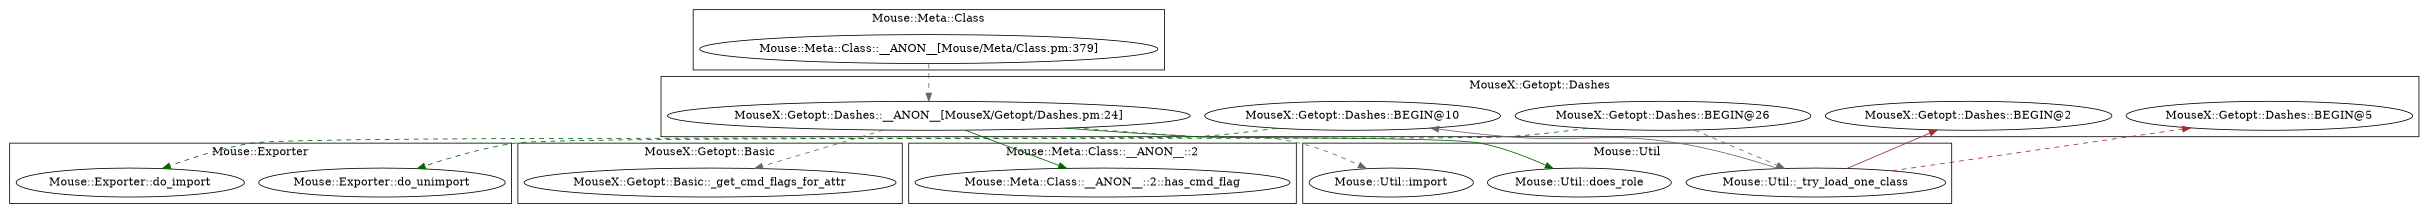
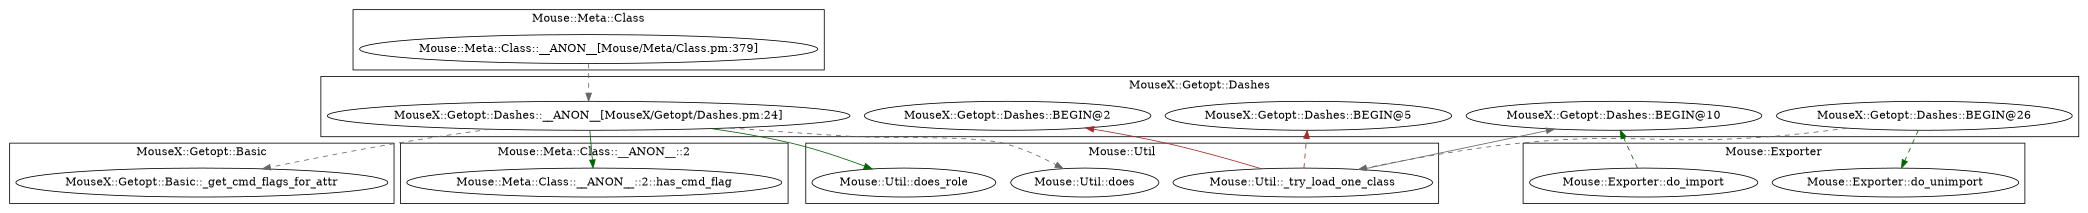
(722, 138) -> (1631, 153)
(1391, 183) -> (1085, 183)
